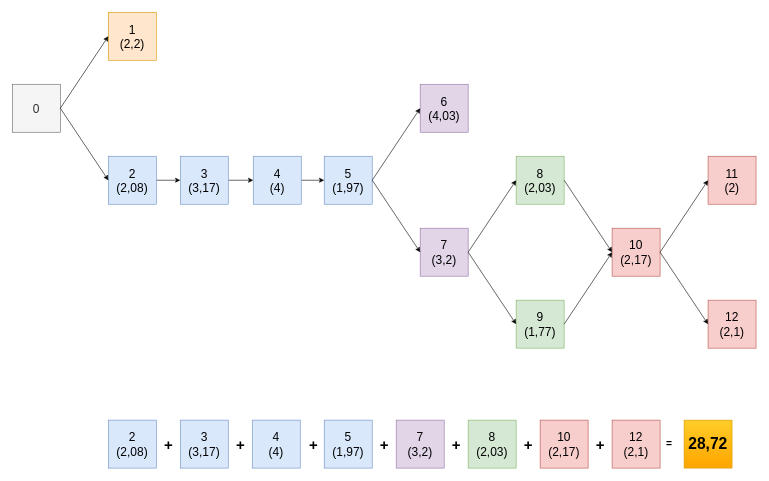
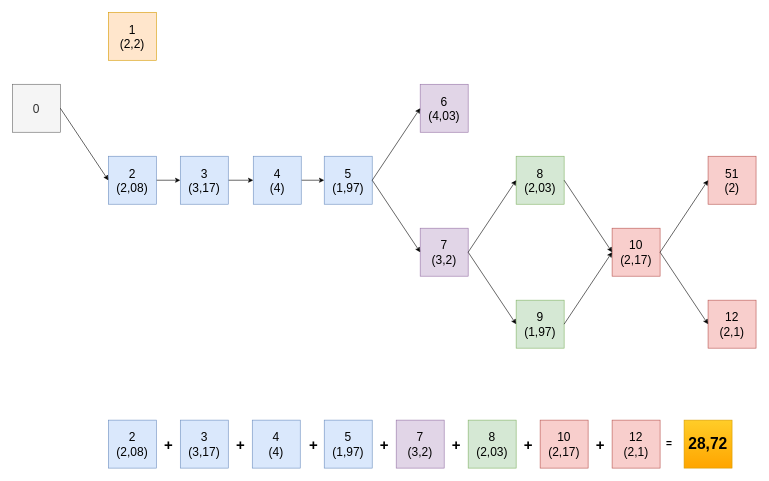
(84, 73) -> none
(732, 180) -> (732, 180)
(540, 324) -> (540, 324)
